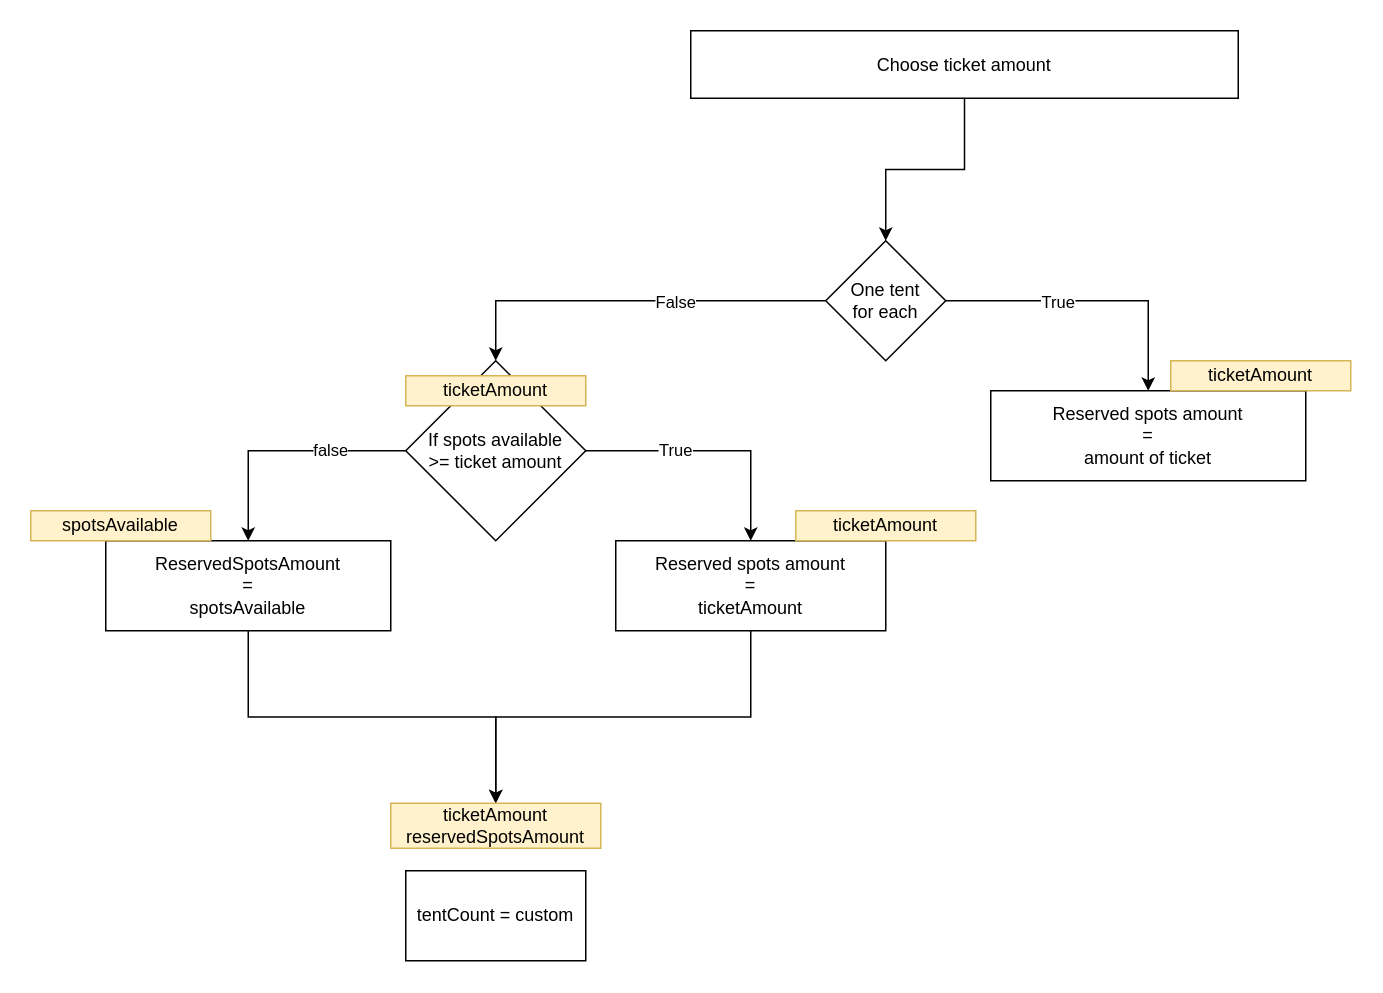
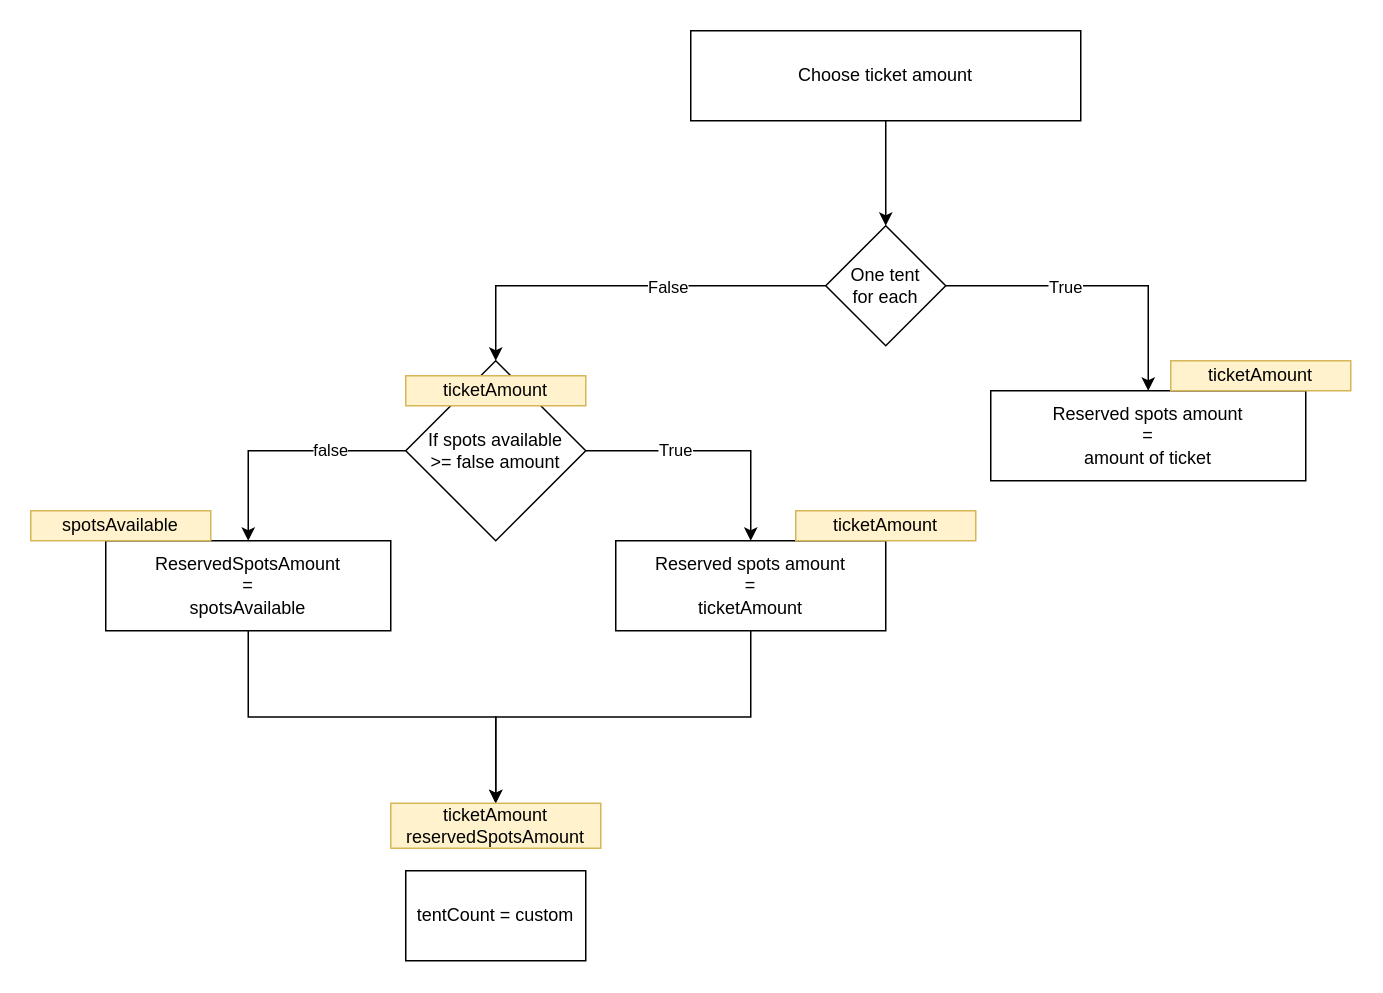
(965, 65) -> (886, 76)
(886, 301) -> (886, 286)
(496, 451) -> (496, 451)
